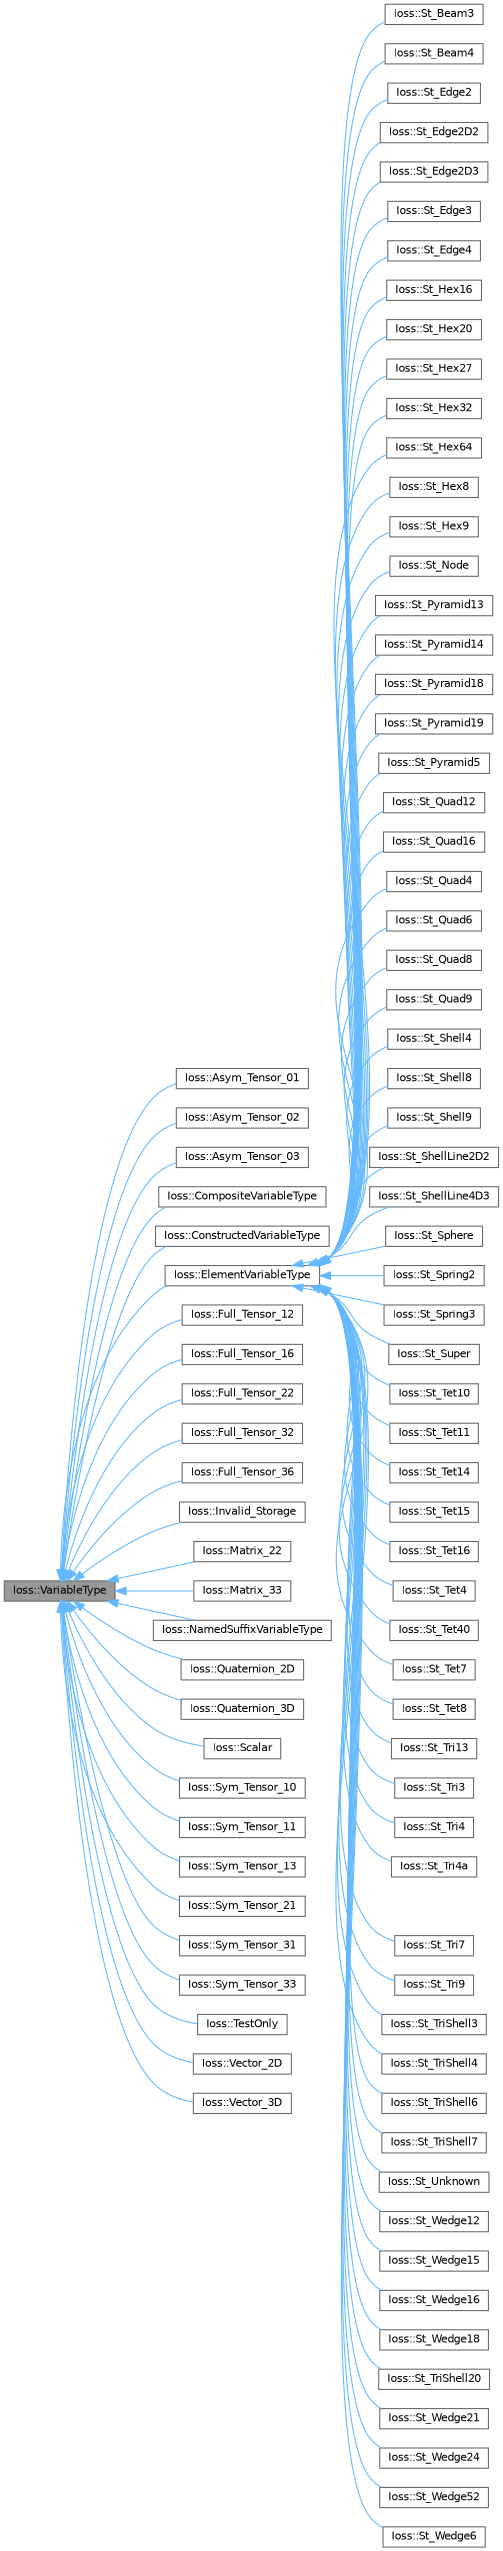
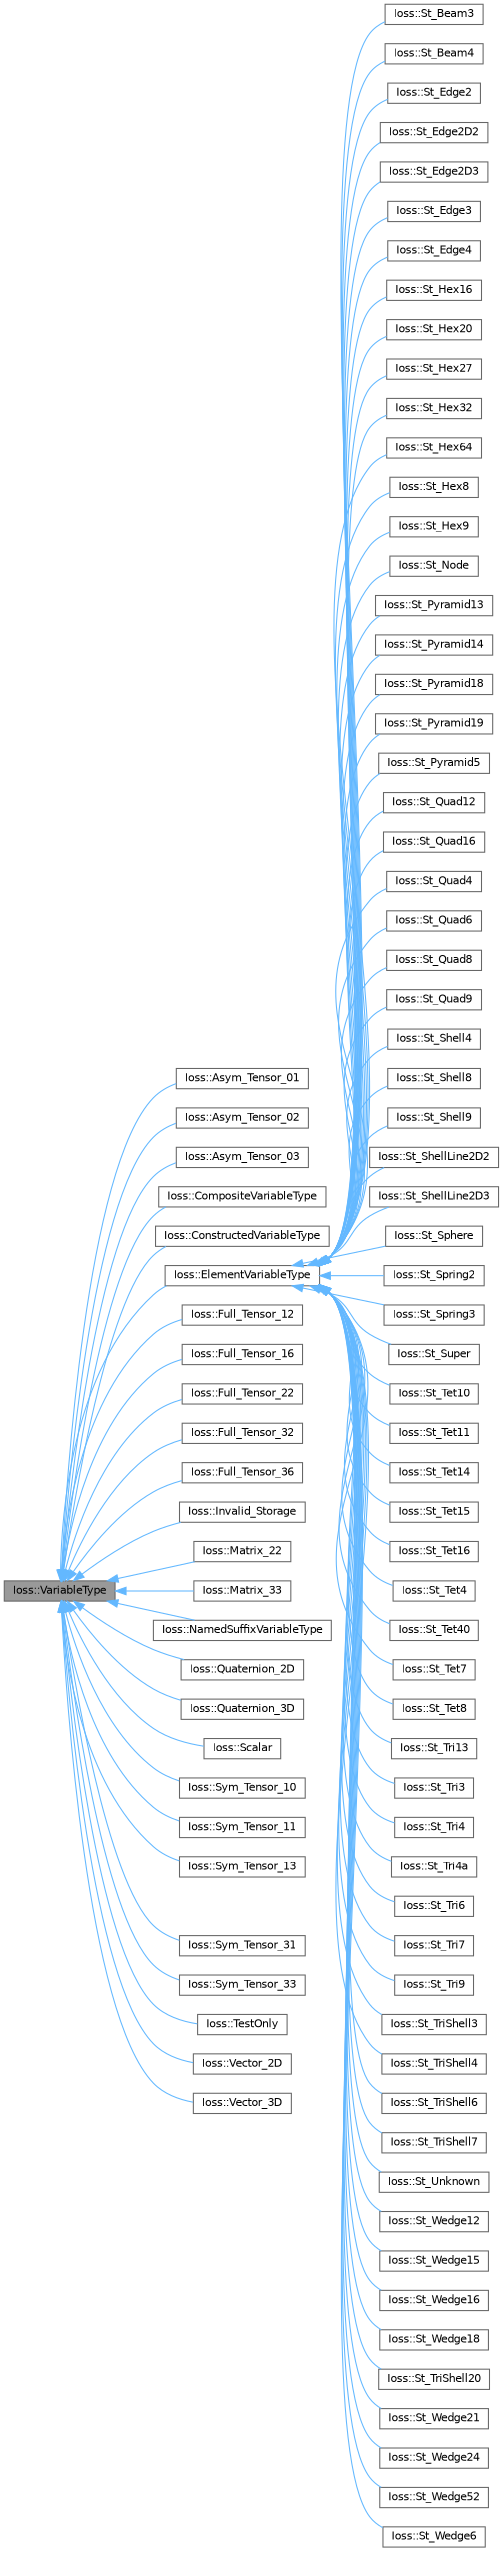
(434, 1197) -> (434, 1197)
(242, 1906) -> none
none -> (434, 1906)
